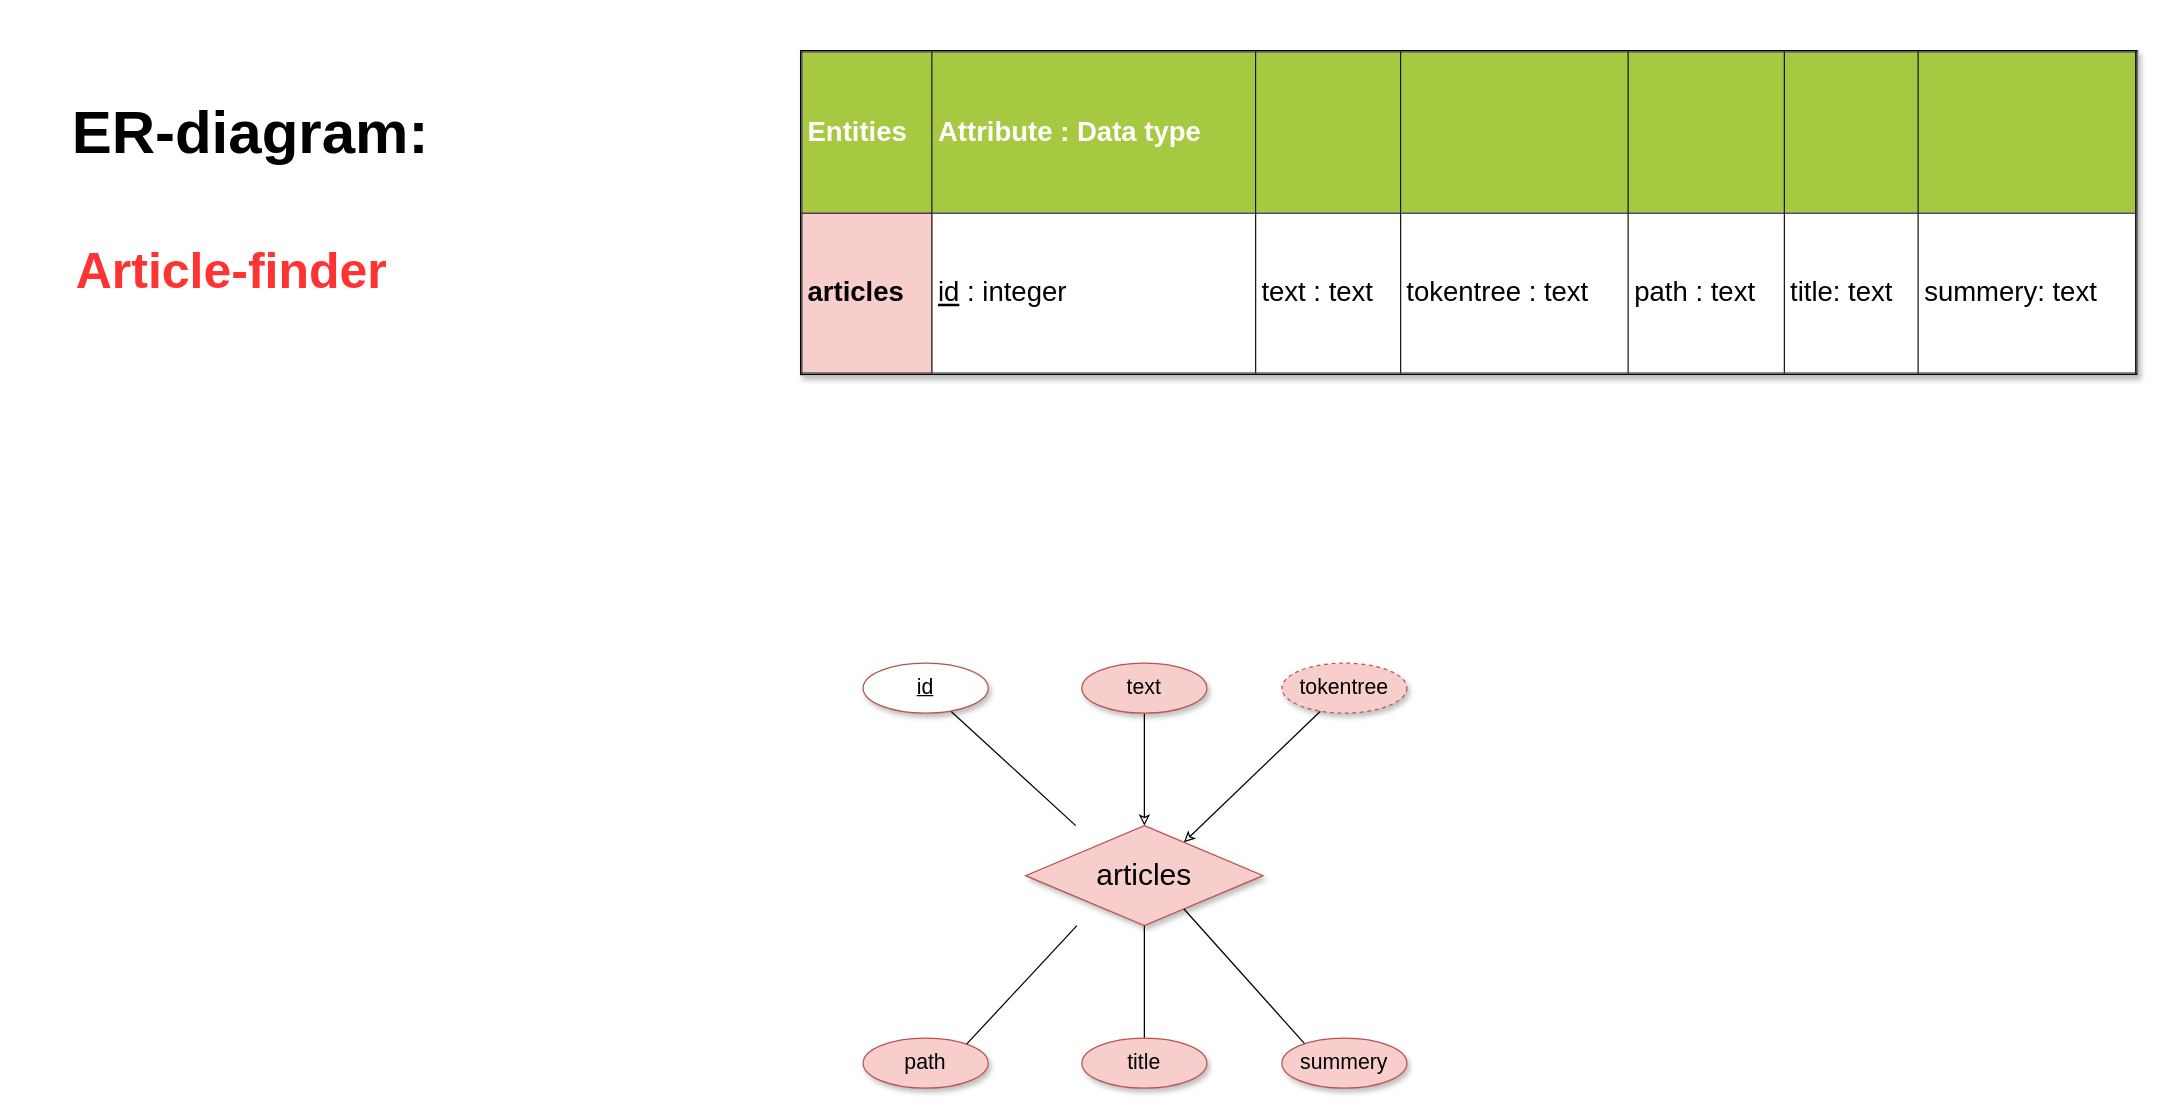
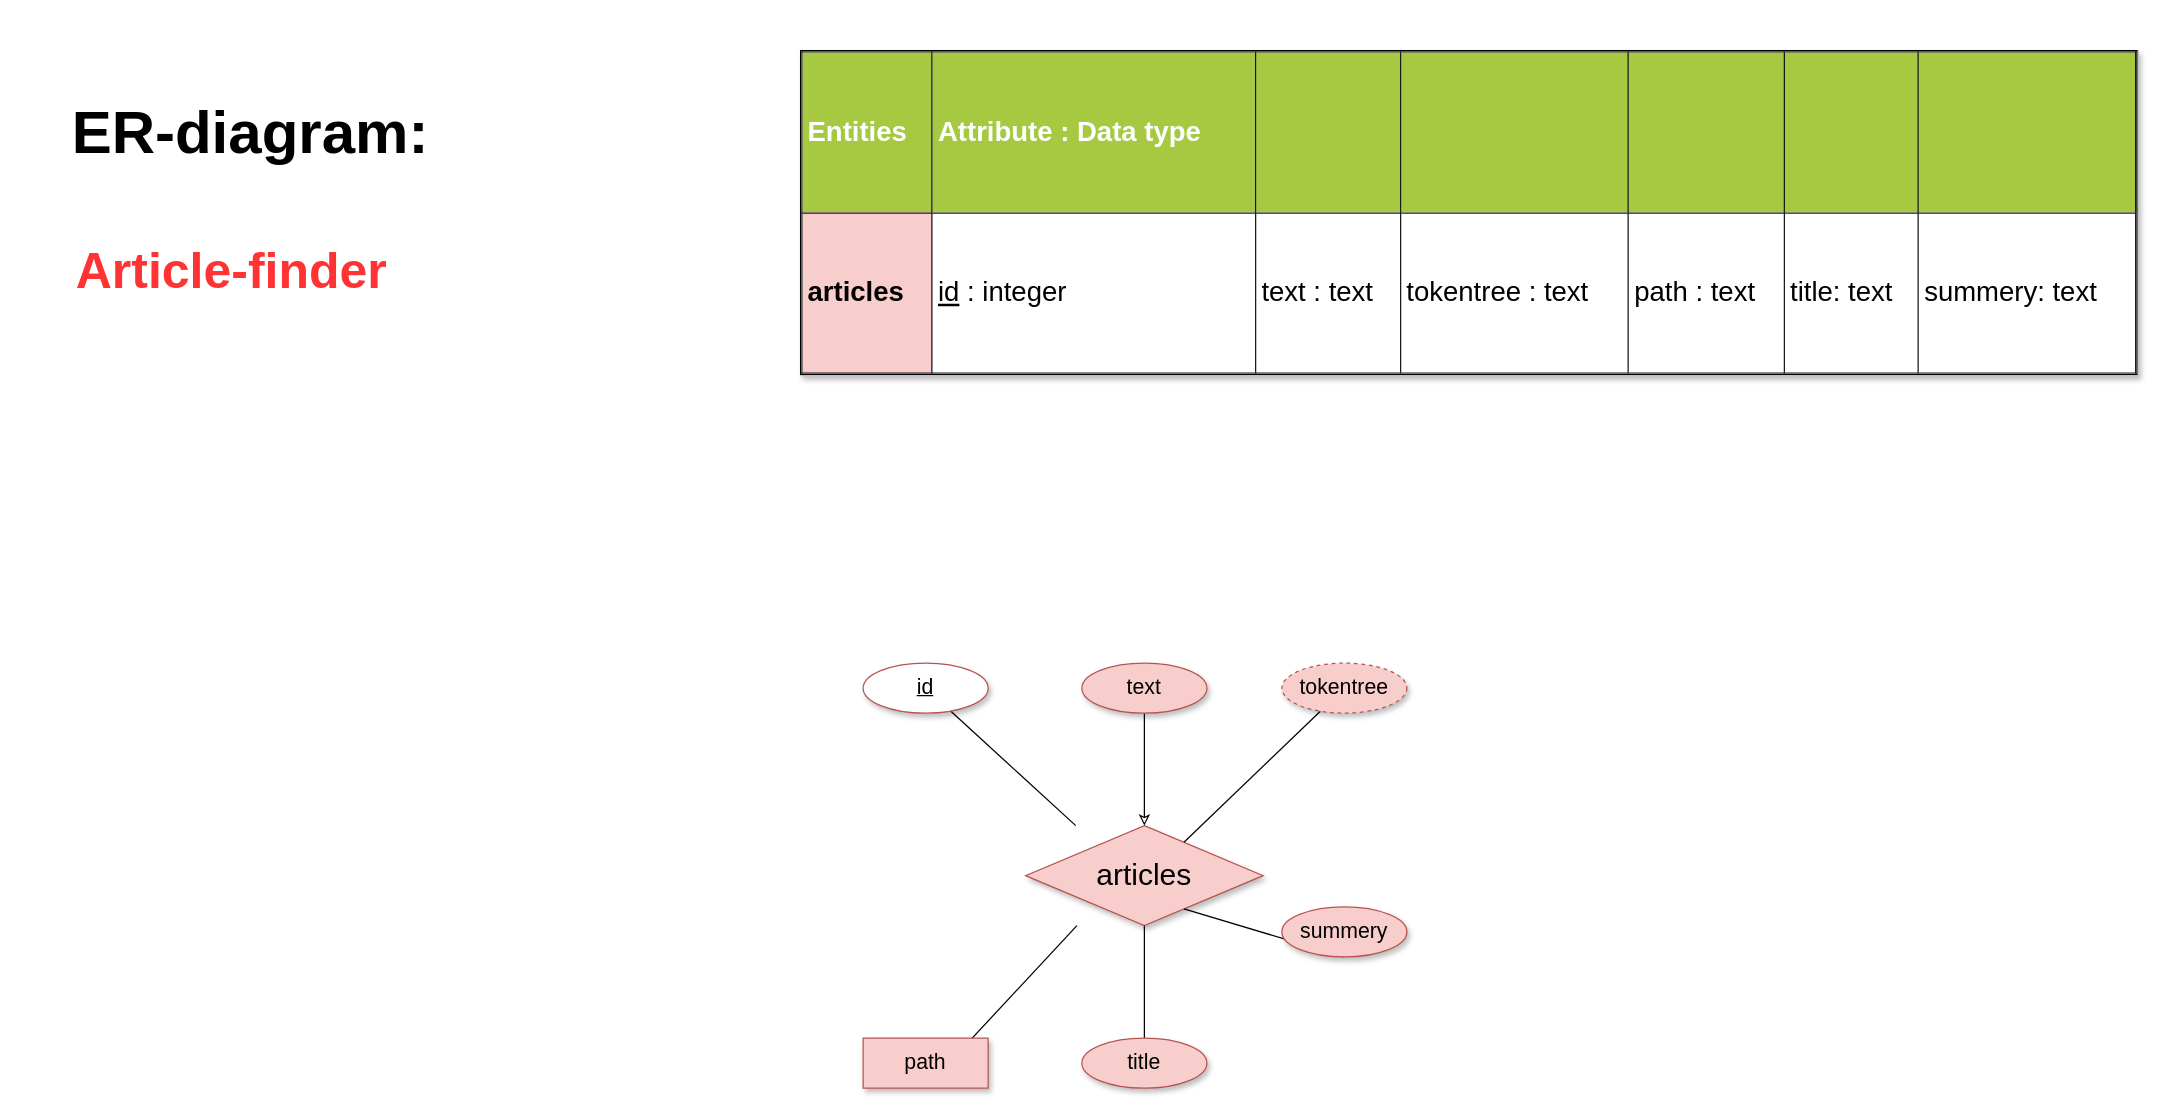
(1191, 835) -> (1188, 838)
(926, 1063) -> (926, 1063)
(1344, 1063) -> (1344, 932)
